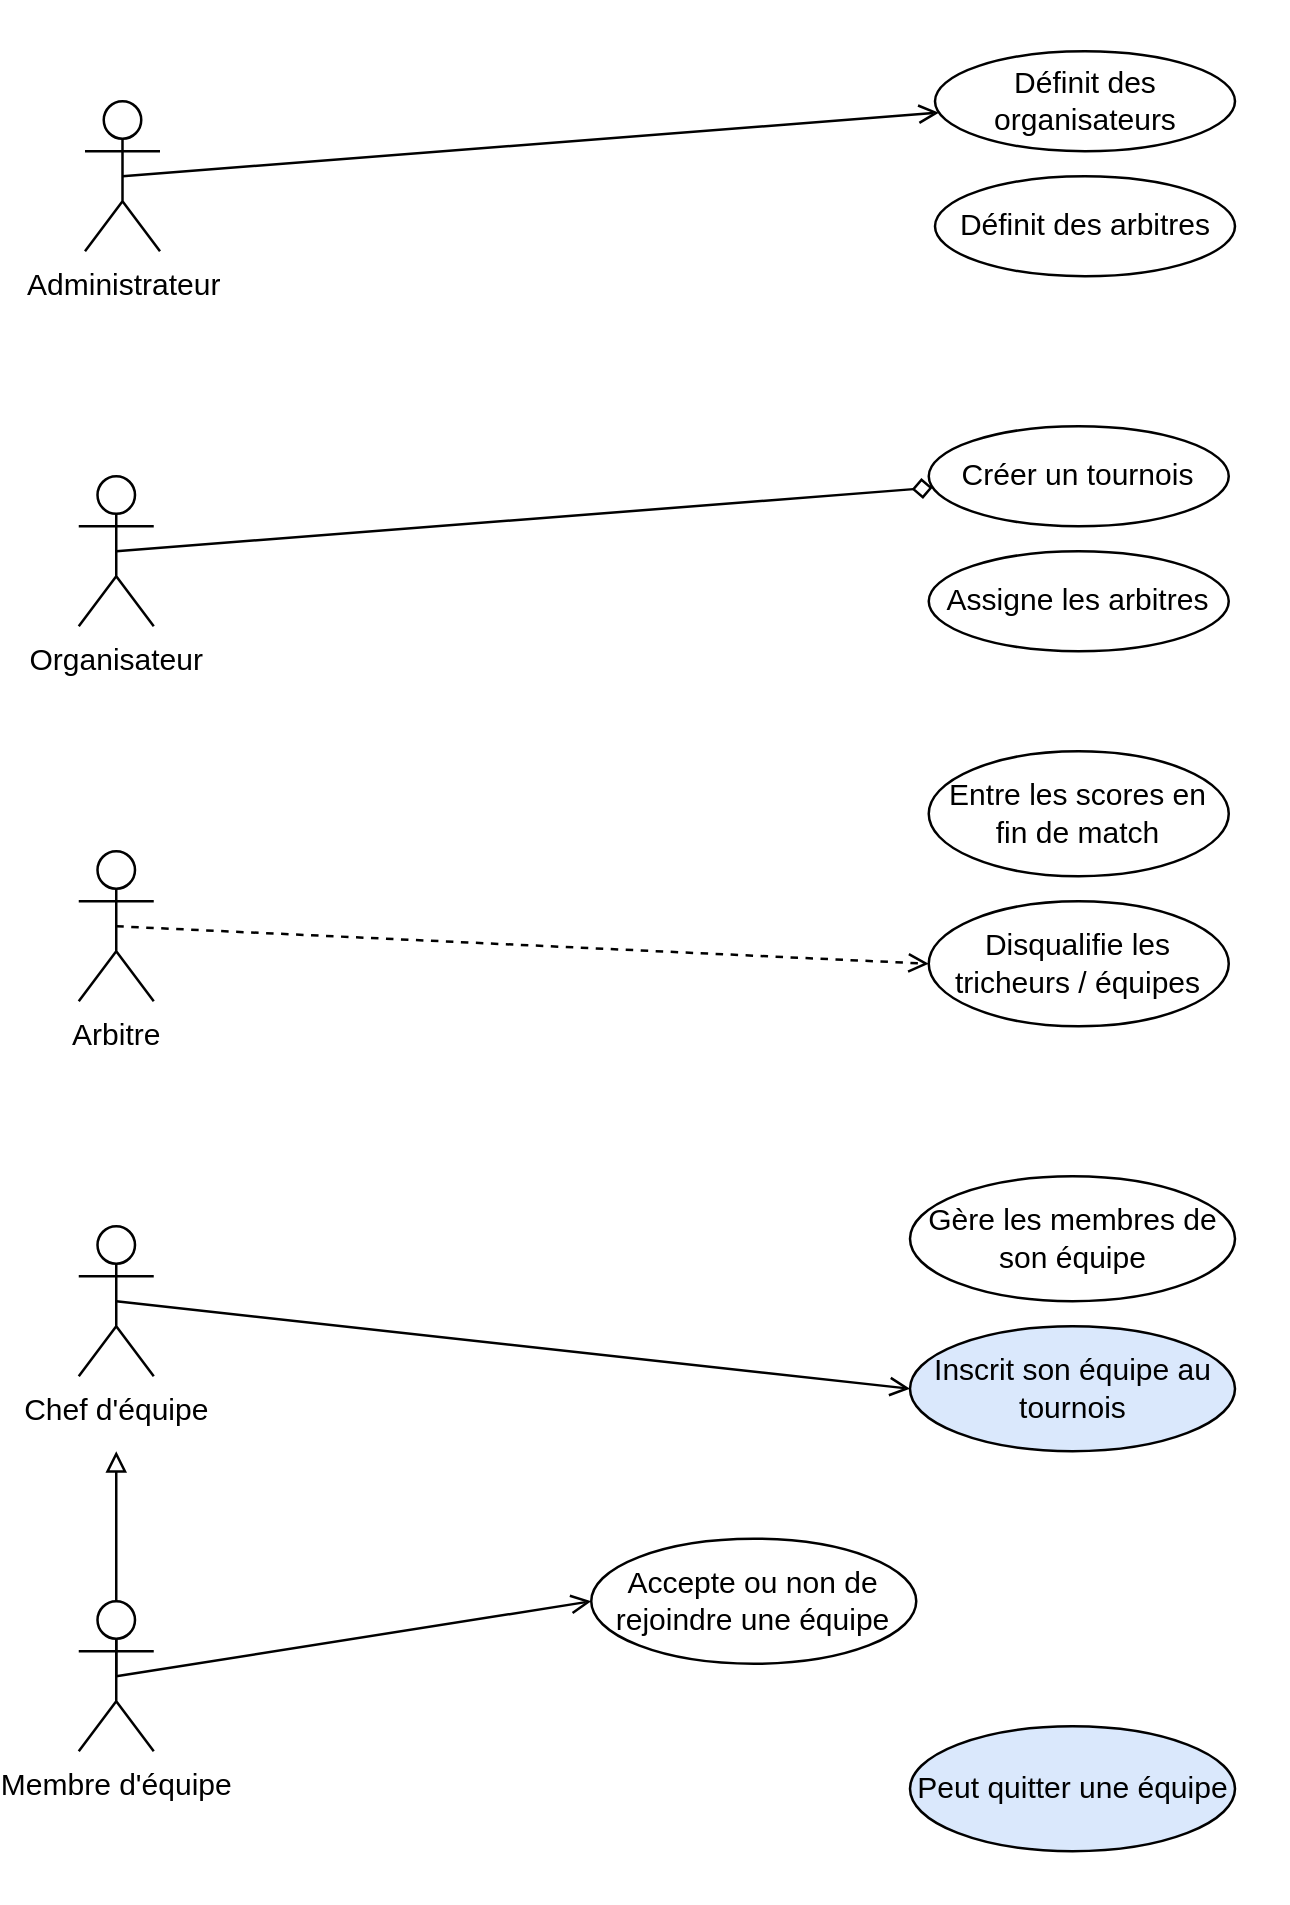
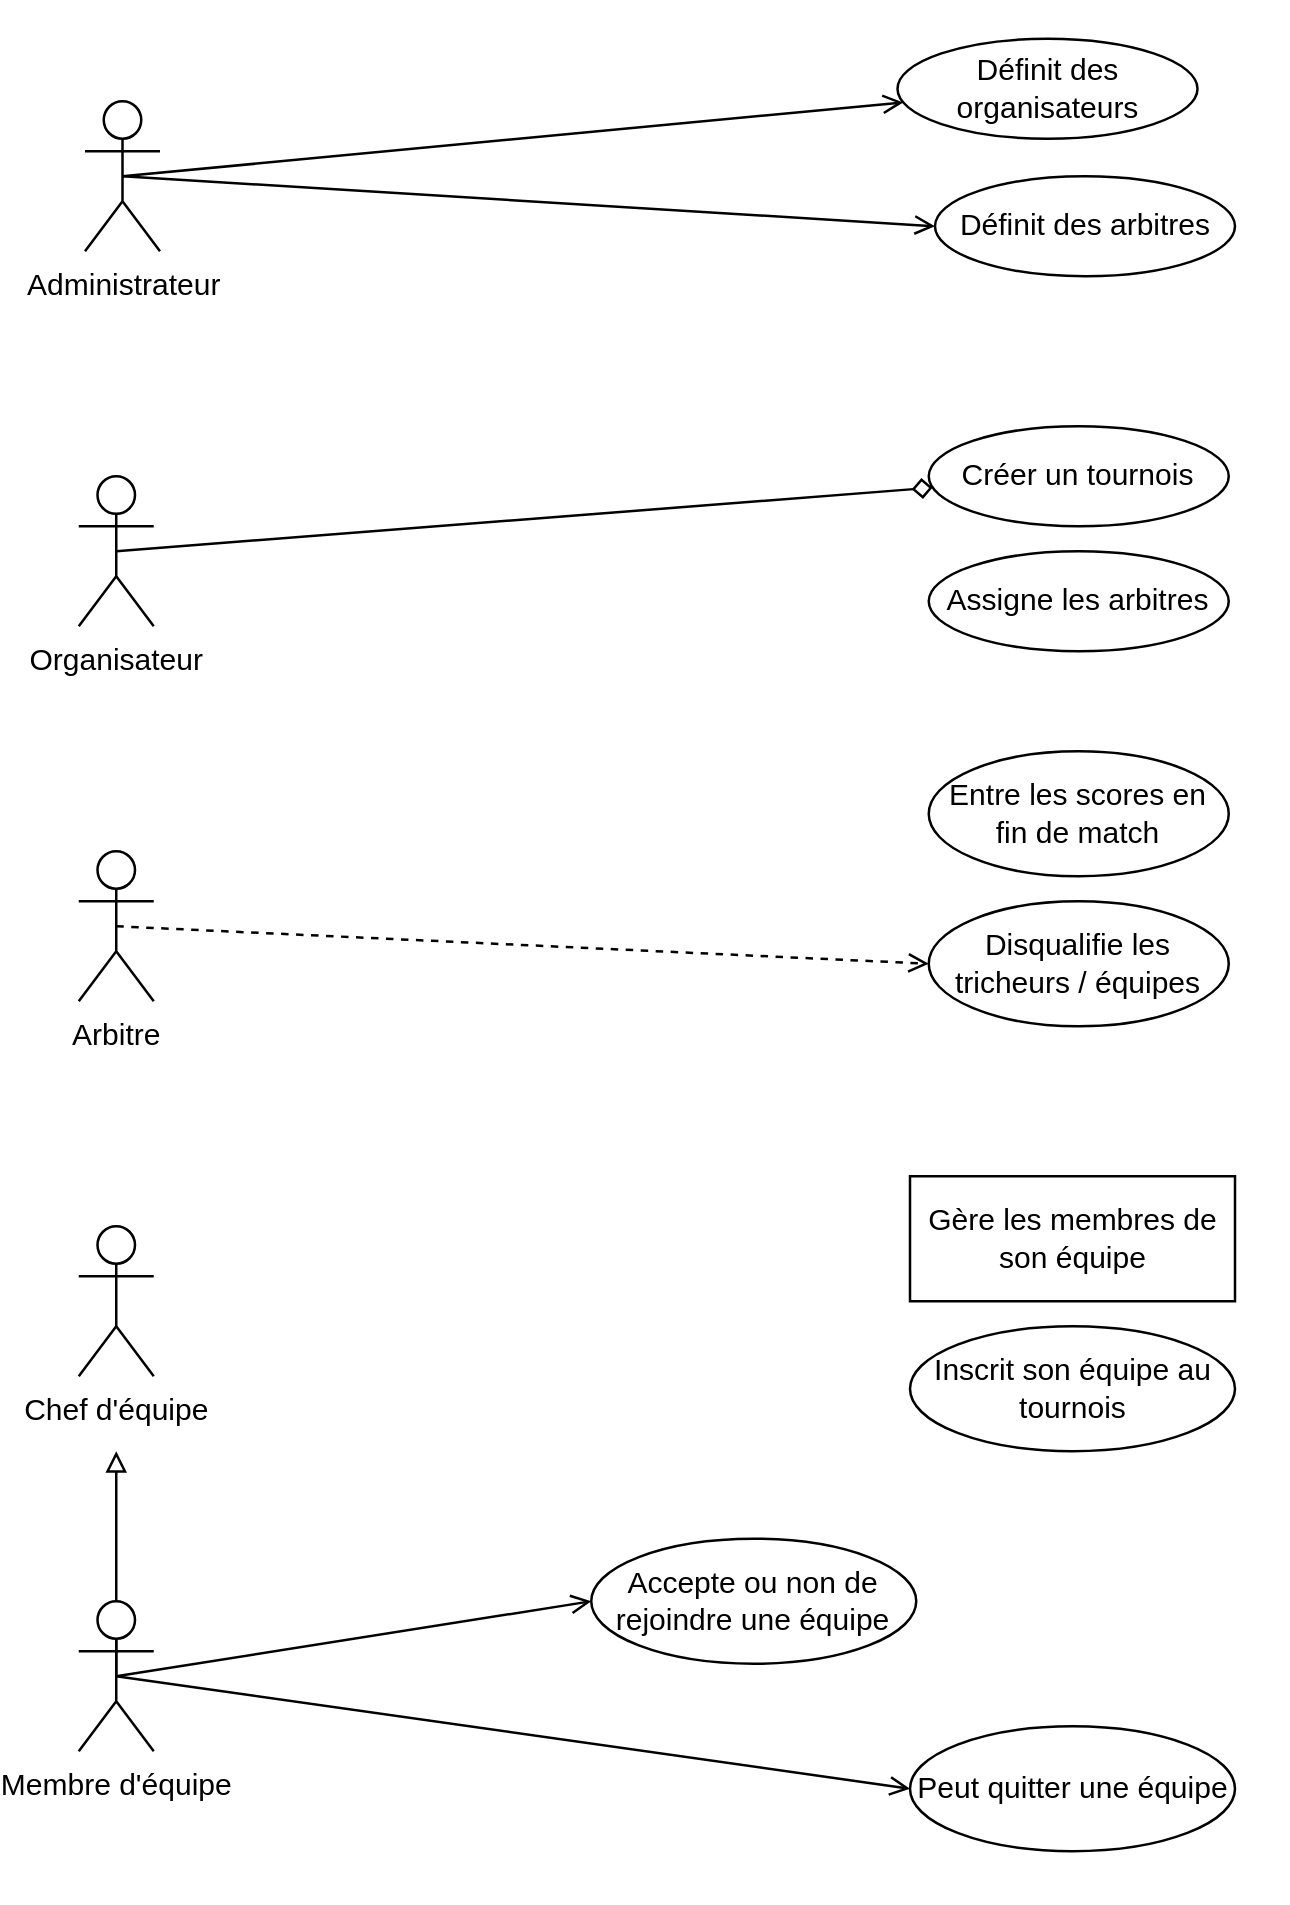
(1085, 101) -> (1048, 89)
none -> (539, 202)
(1073, 1239) -> (1073, 1239)
(521, 1346) -> none
(1073, 1389) -> (1073, 1389)
none -> (521, 1734)
(1073, 1789) -> (1073, 1789)
